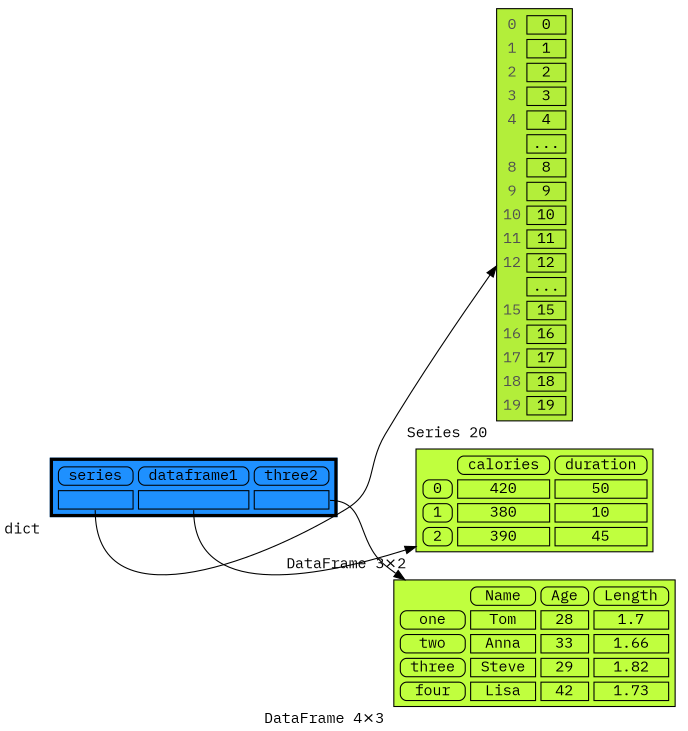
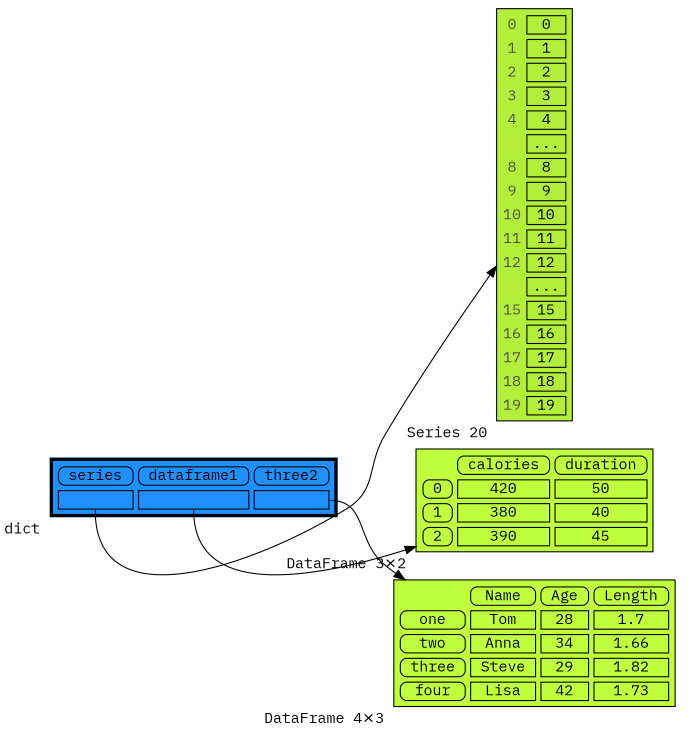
(601, 512) -> (601, 512)
(565, 643) -> (565, 643)
